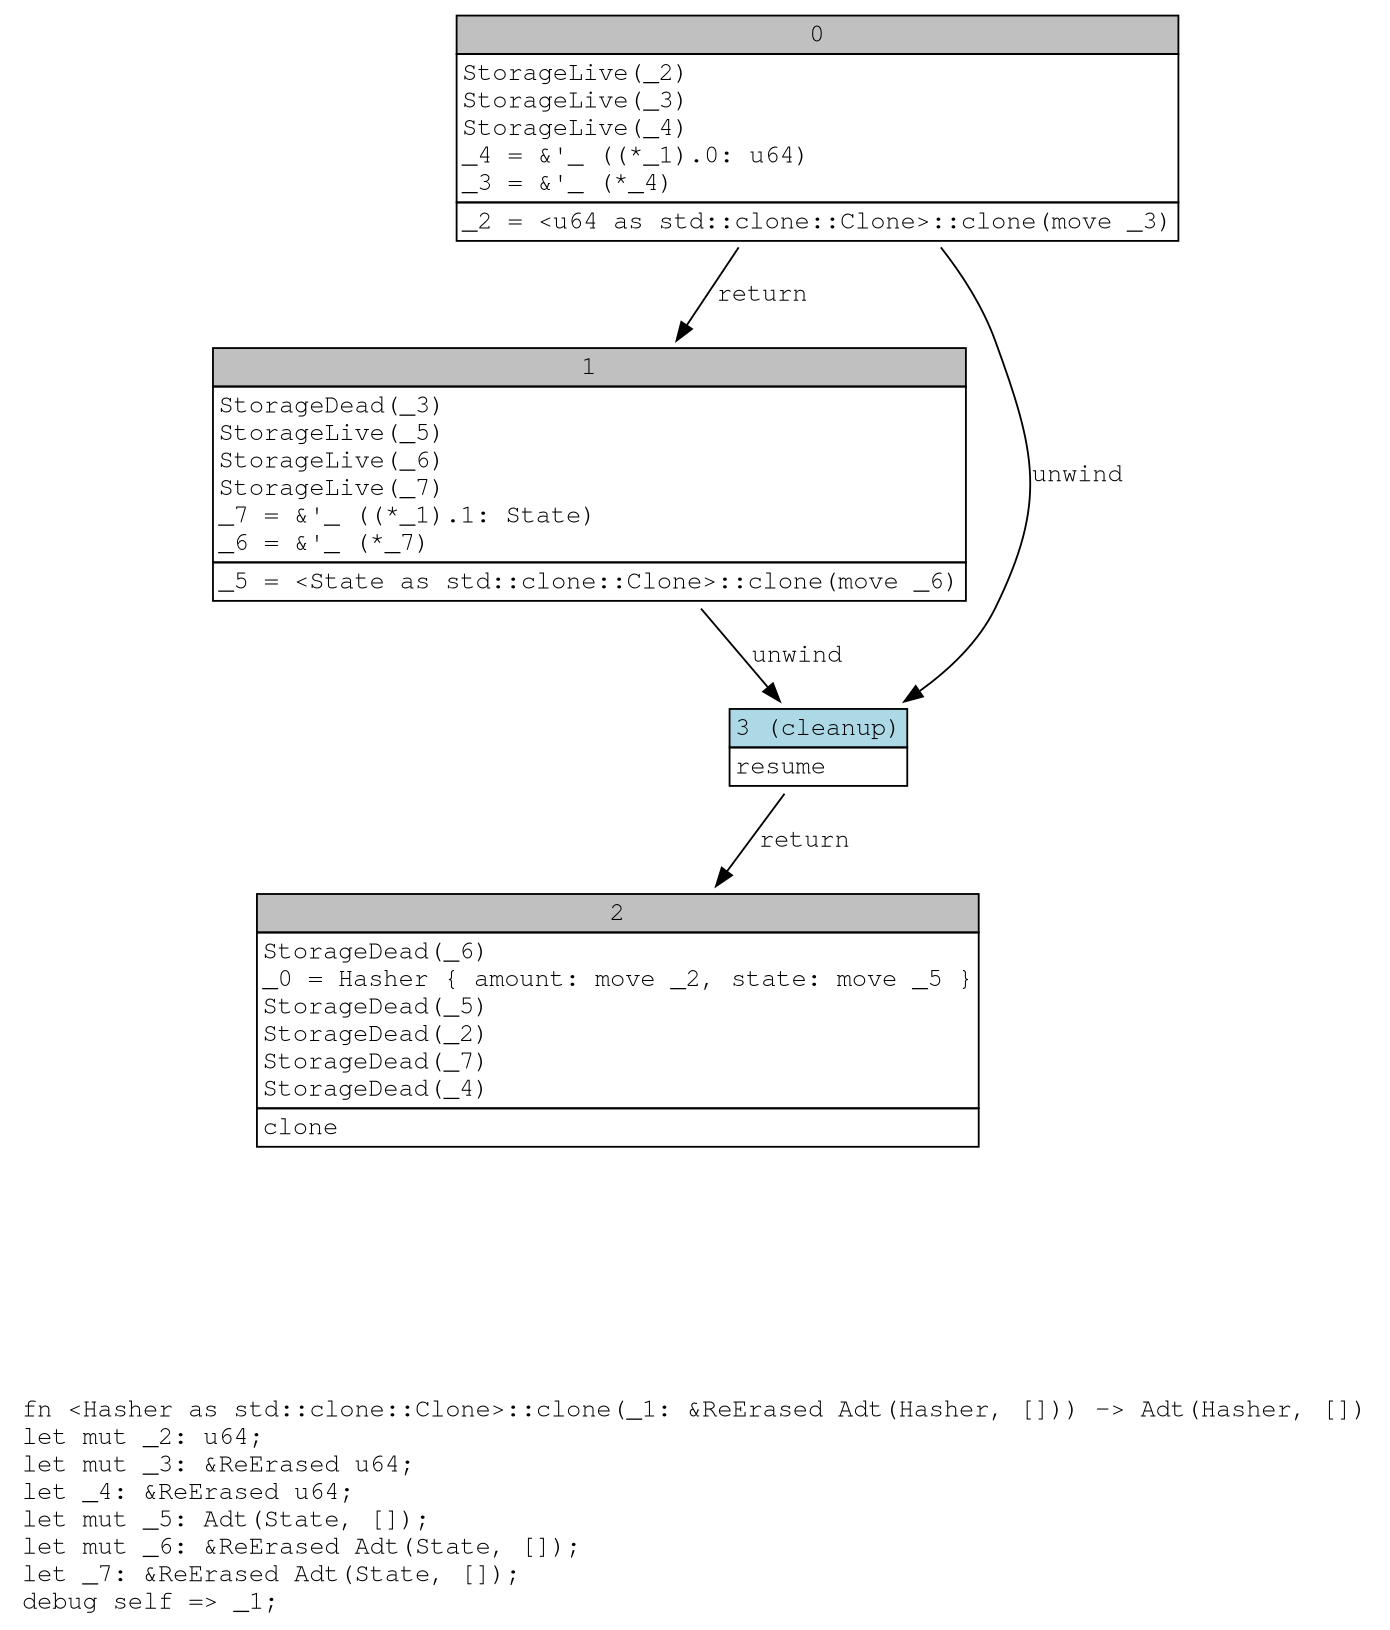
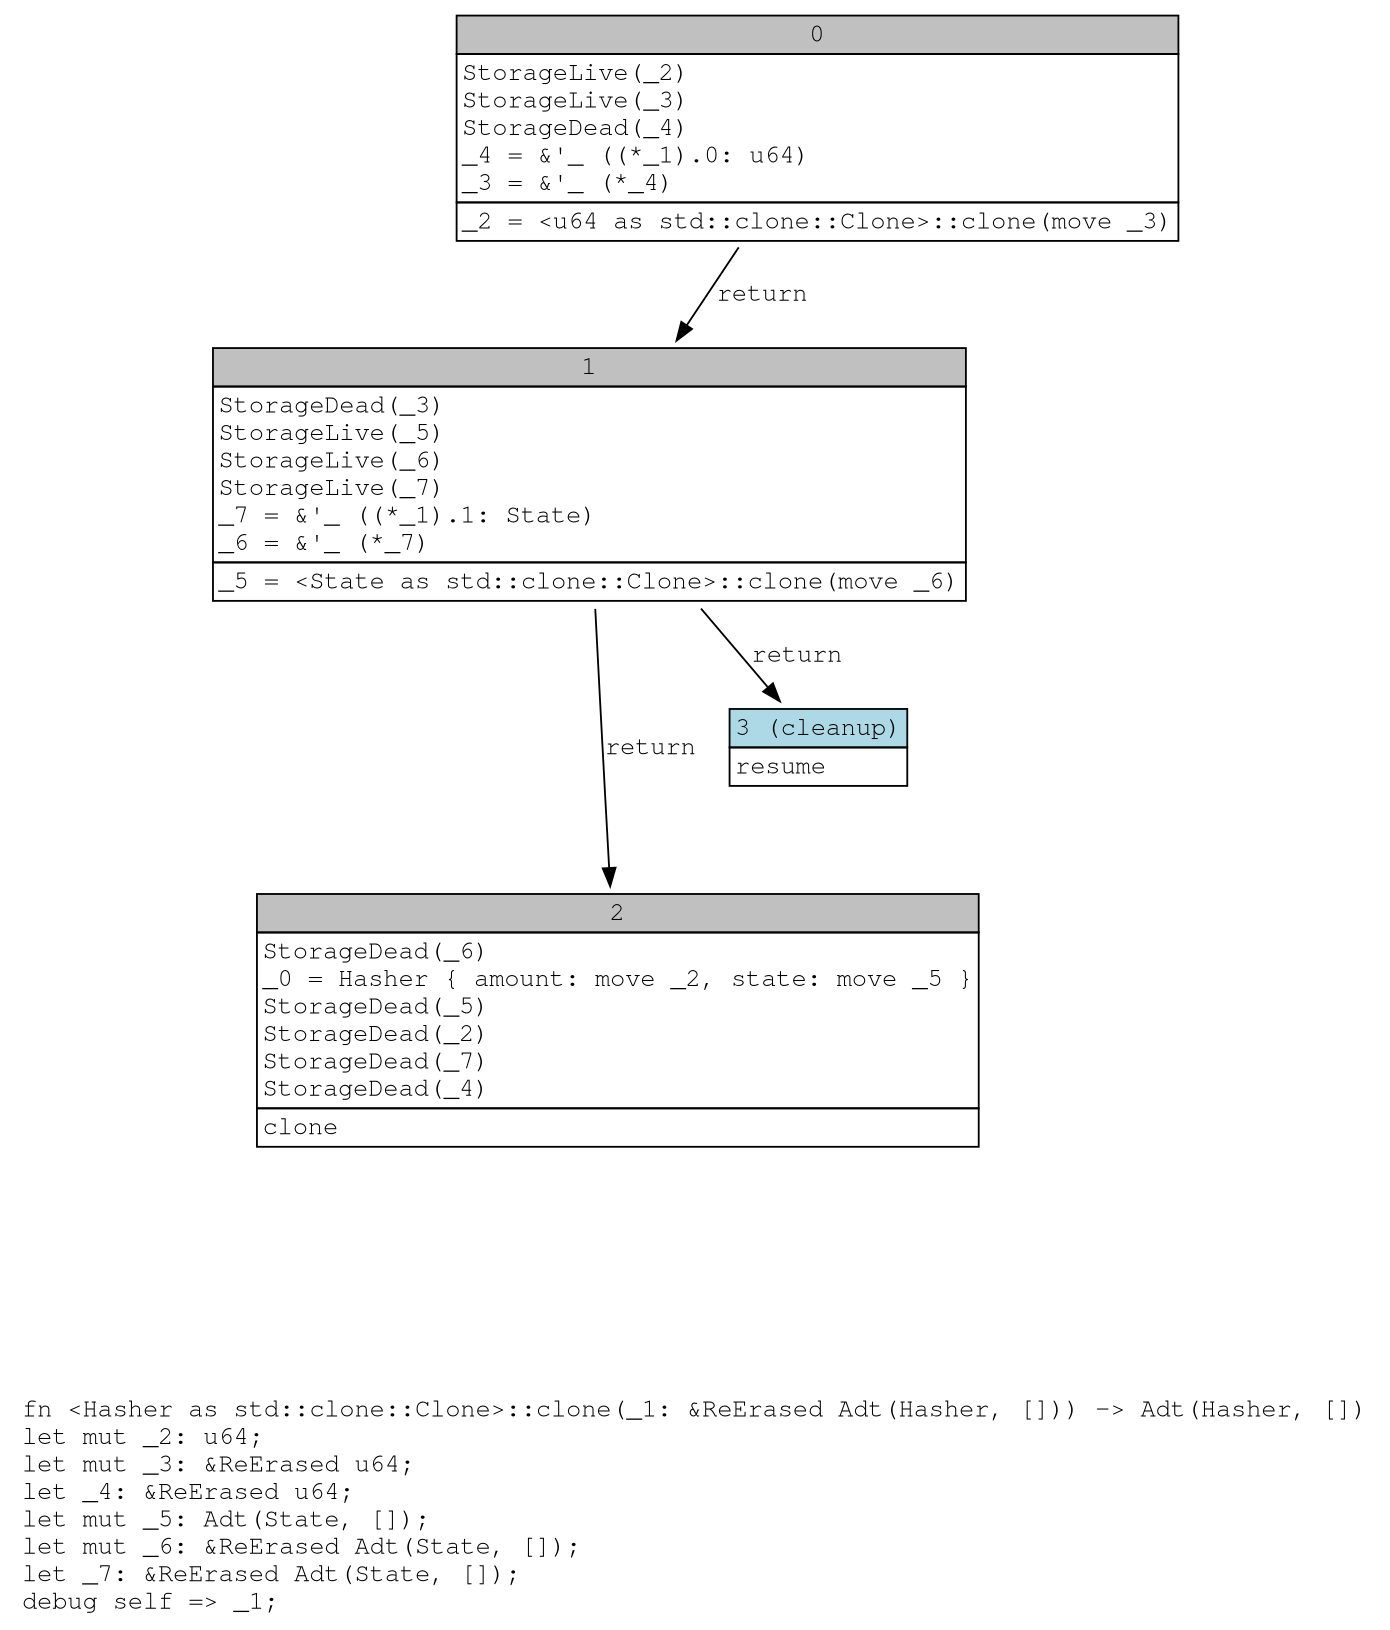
(576, 127) -> (576, 127)
(1030, 477) -> none
(797, 655) -> (797, 655)
(756, 833) -> (602, 738)
